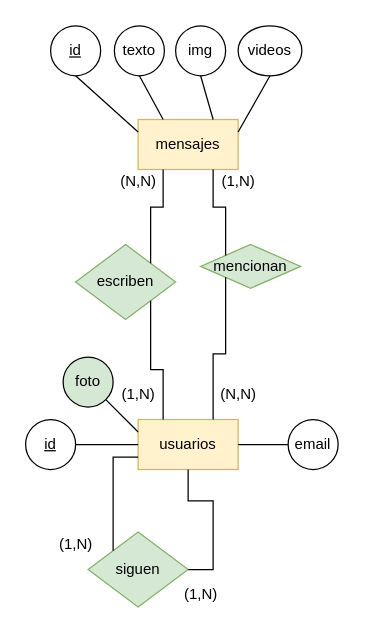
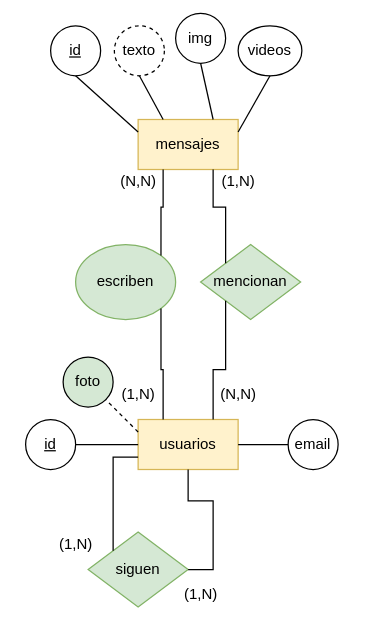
(139, 51) -> (139, 51)
(201, 51) -> (201, 38)
(251, 266) -> (251, 282)
(126, 282) -> (126, 282)
(122, 415) -> (122, 415)
